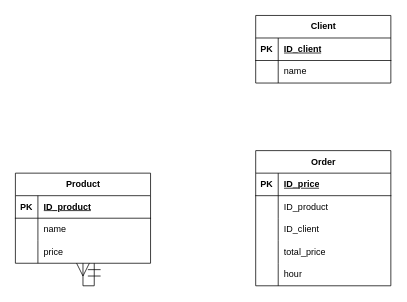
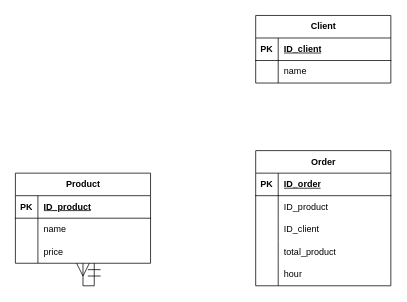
(303, 184) -> (304, 184)
(309, 252) -> (315, 252)
